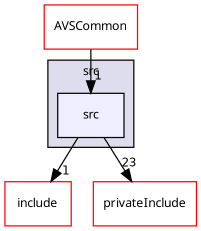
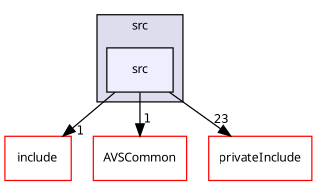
(91, 68) -> (140, 110)
